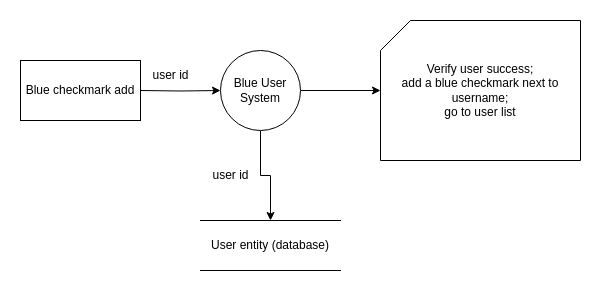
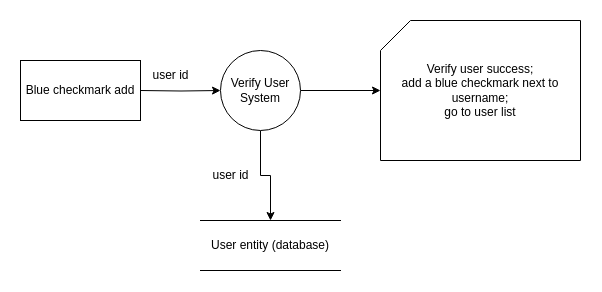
(261, 91) -> (261, 91)
